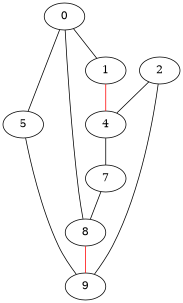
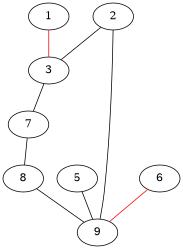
(64, 16) -> none
(106, 124) -> (49, 70)
none -> (160, 178)
(86, 260) -> (60, 206)
